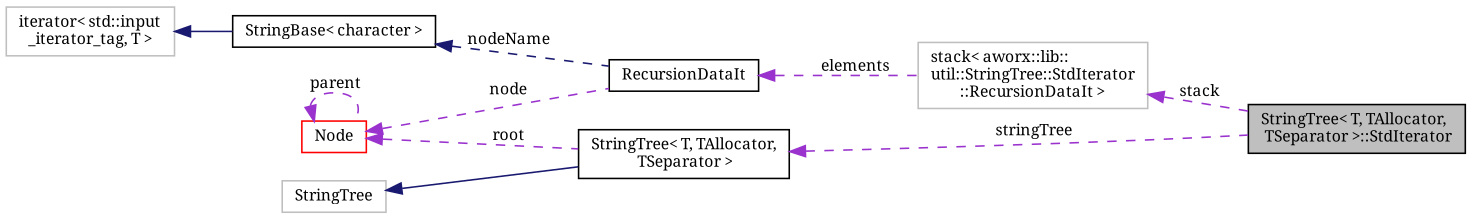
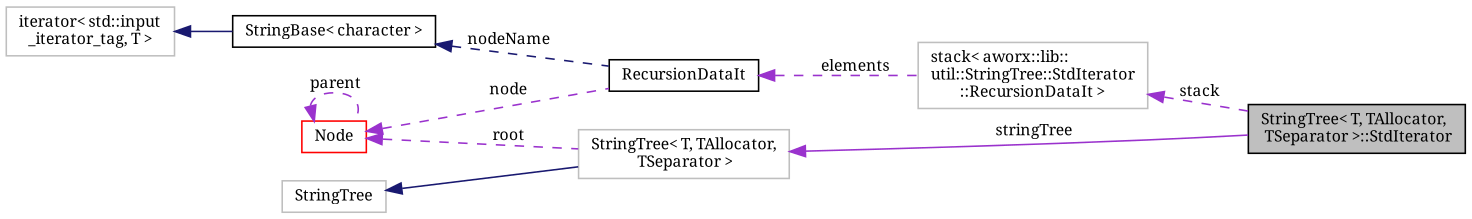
(1027, 144) -> (1027, 144)
(684, 154) -> (684, 154)
